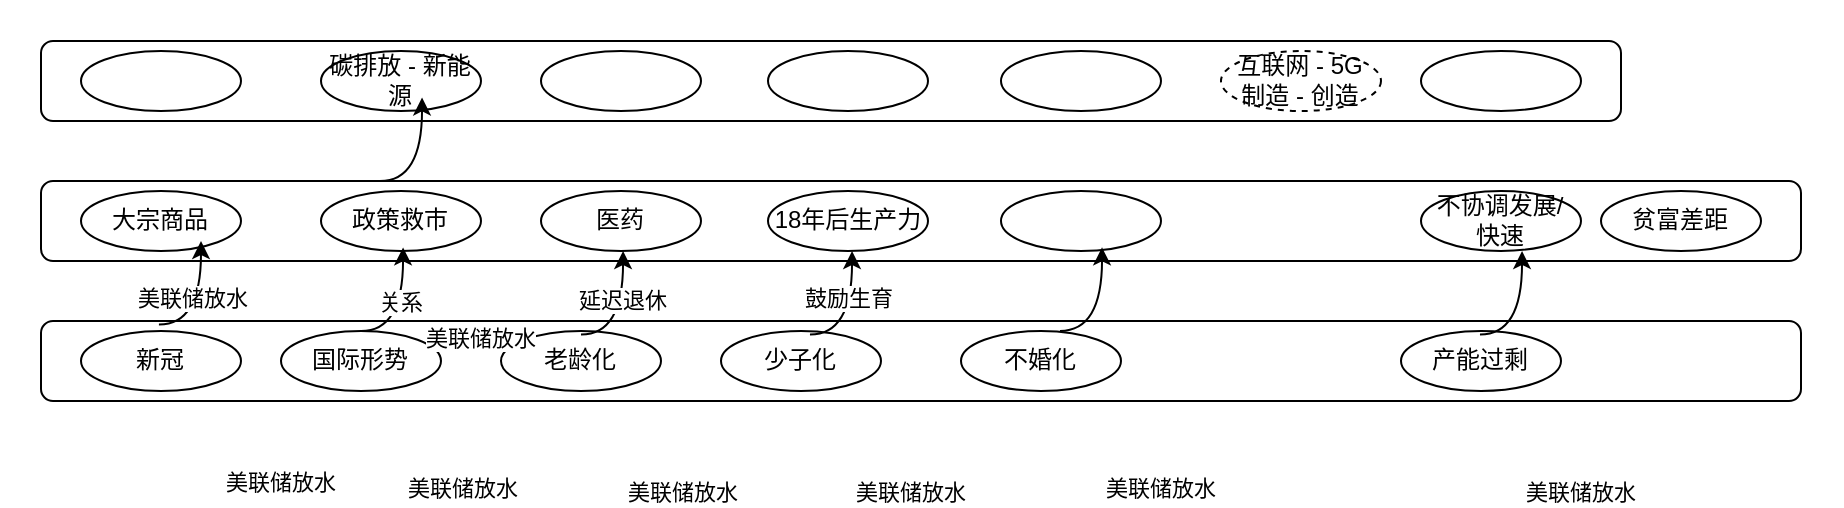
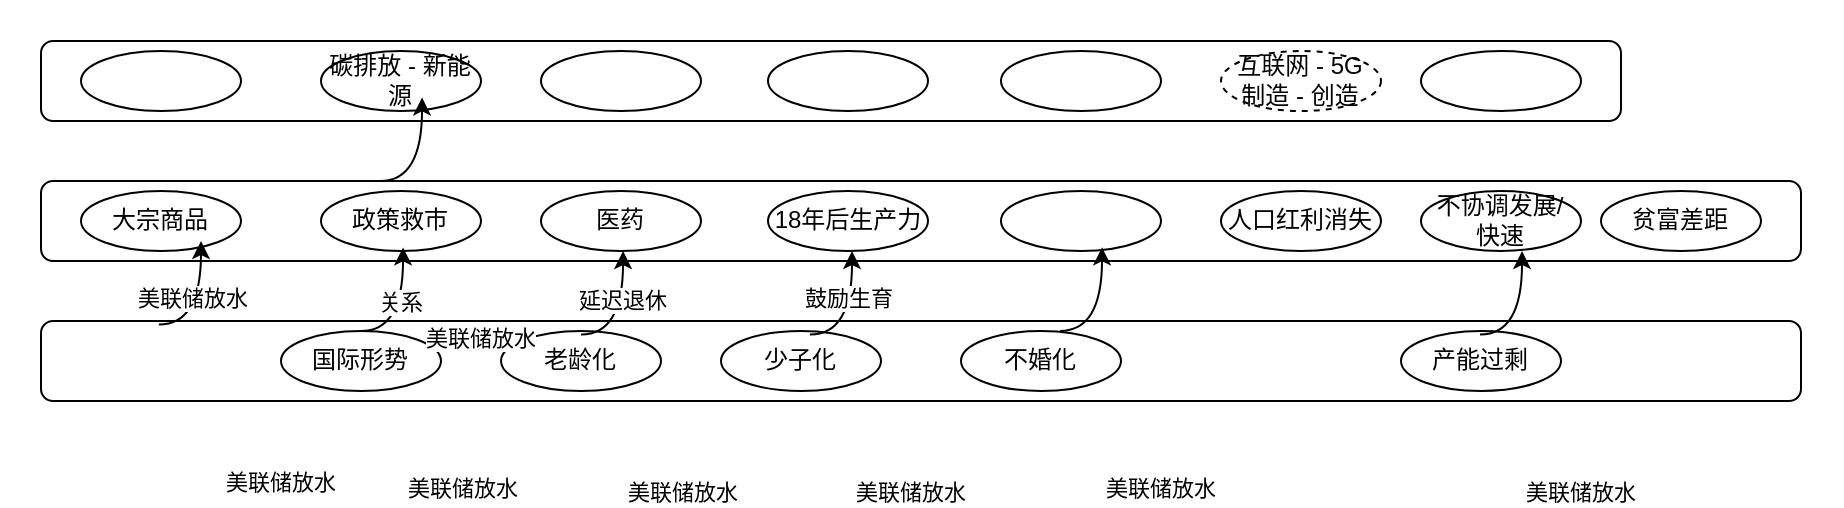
none -> (1301, 221)
(161, 361) -> none
